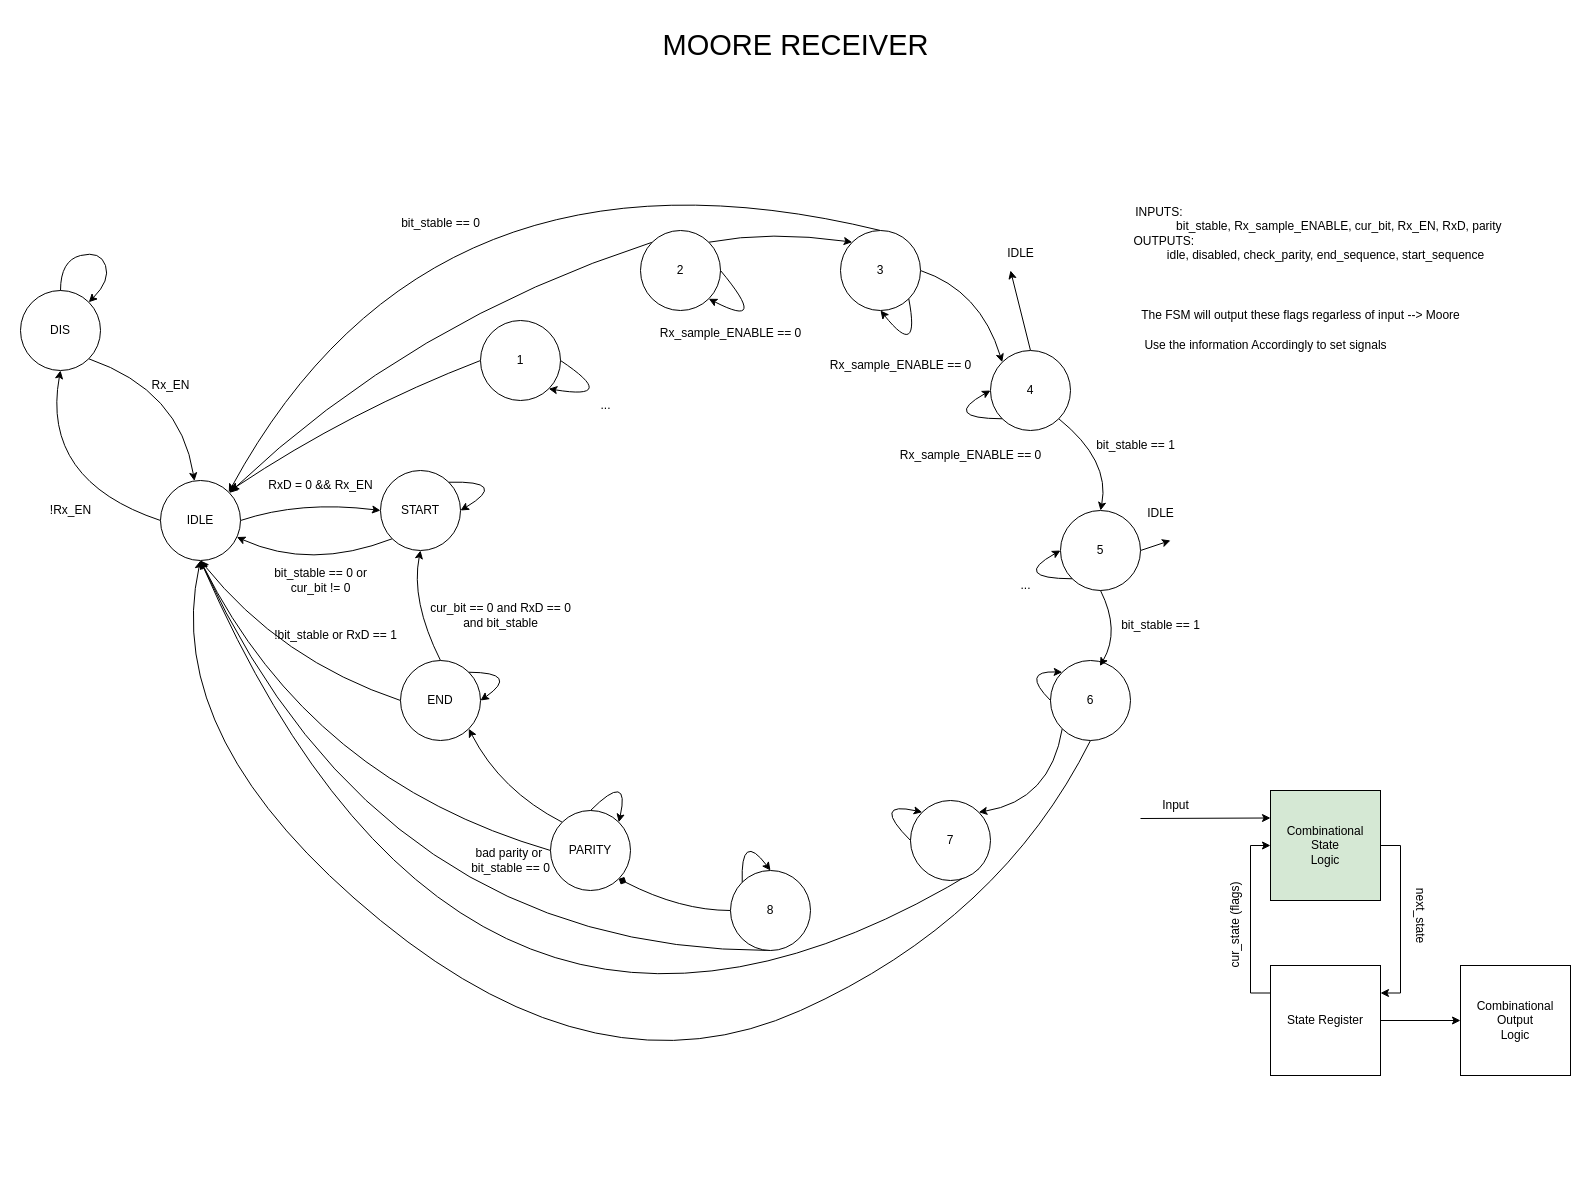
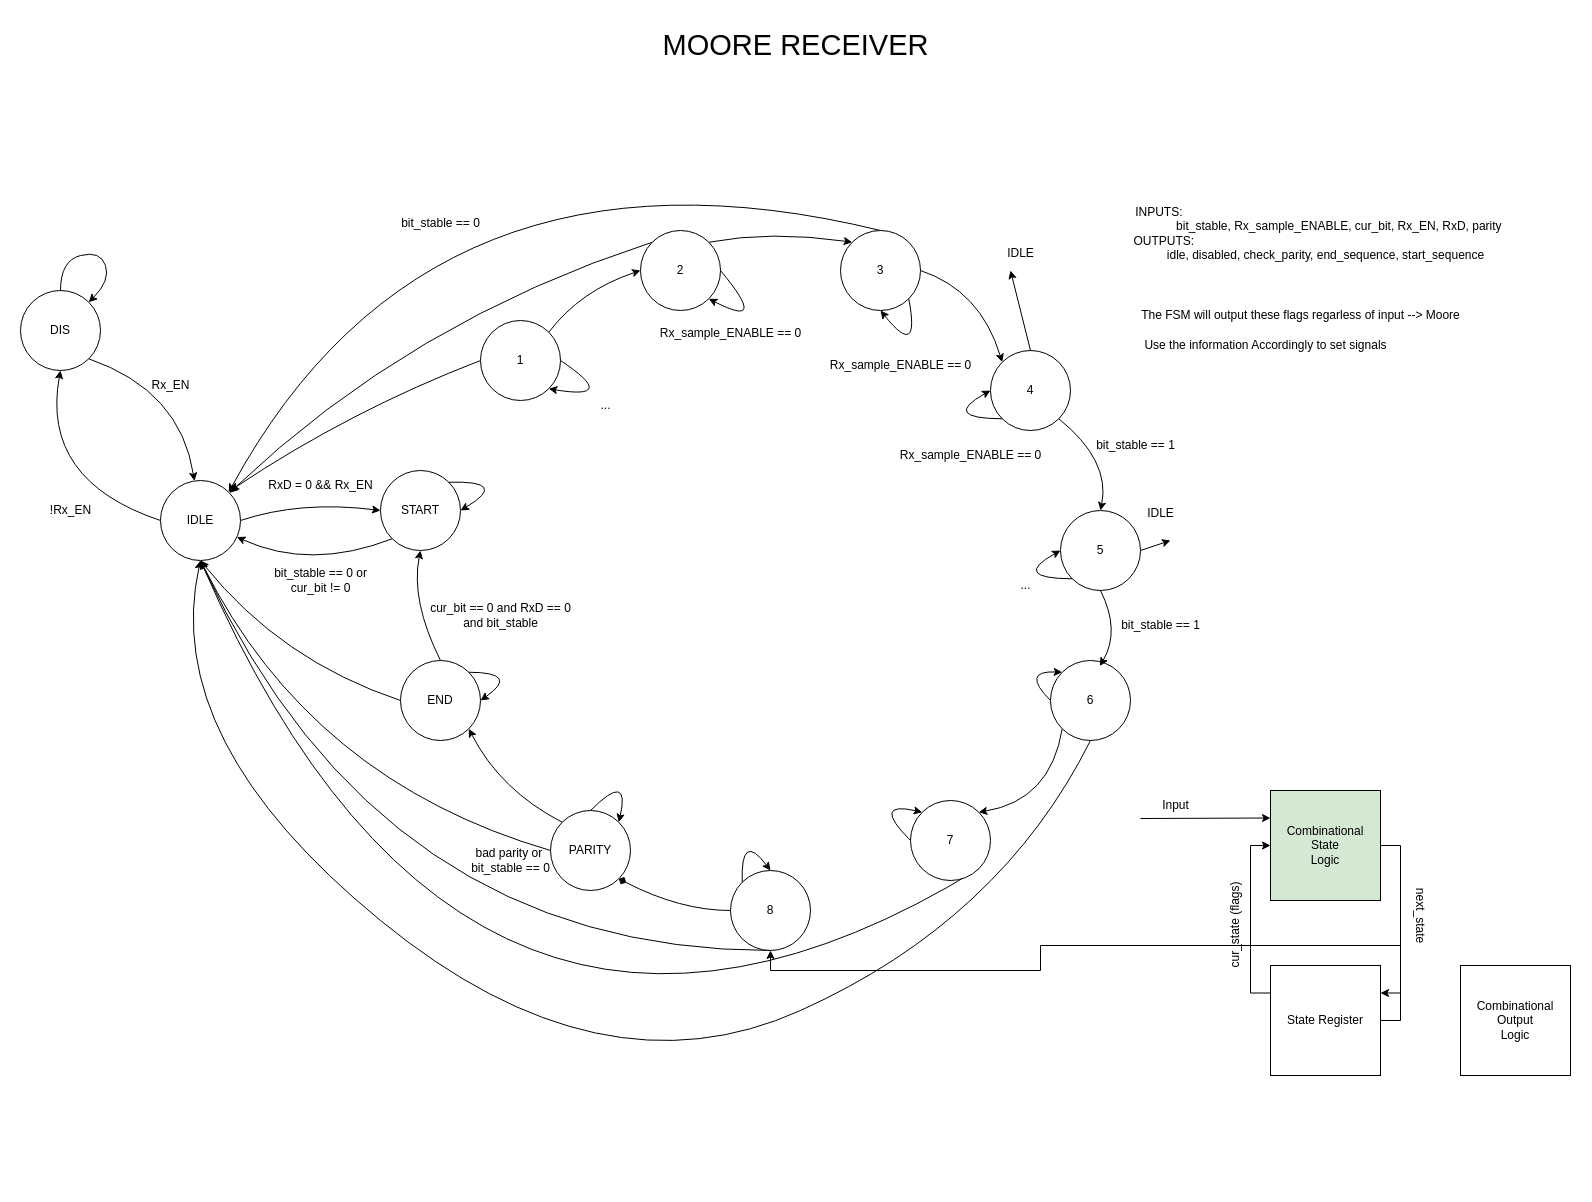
none -> (587, 296)
(336, 636) -> none
(1426, 1021) -> (1066, 946)
